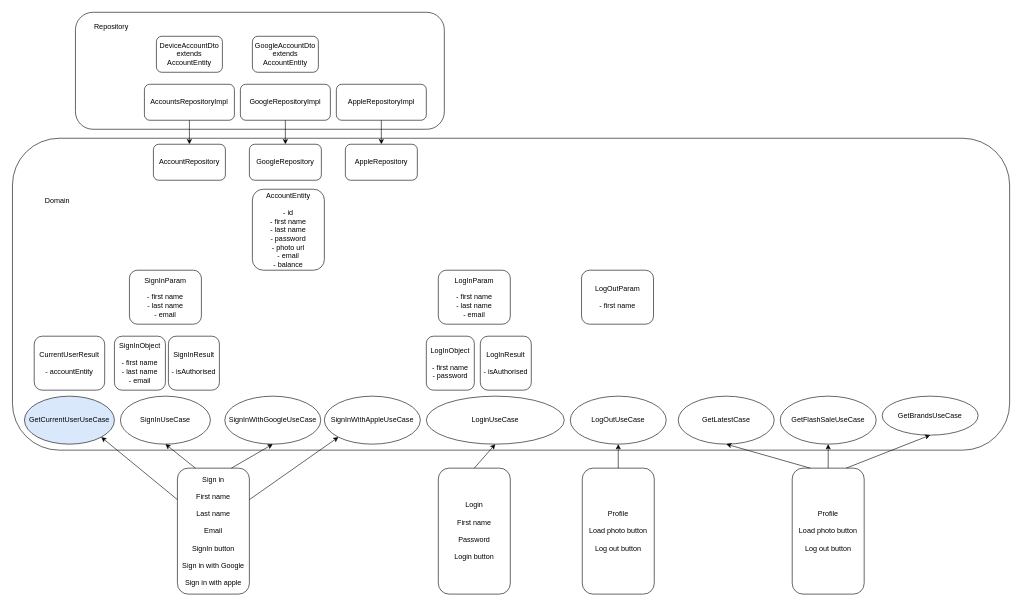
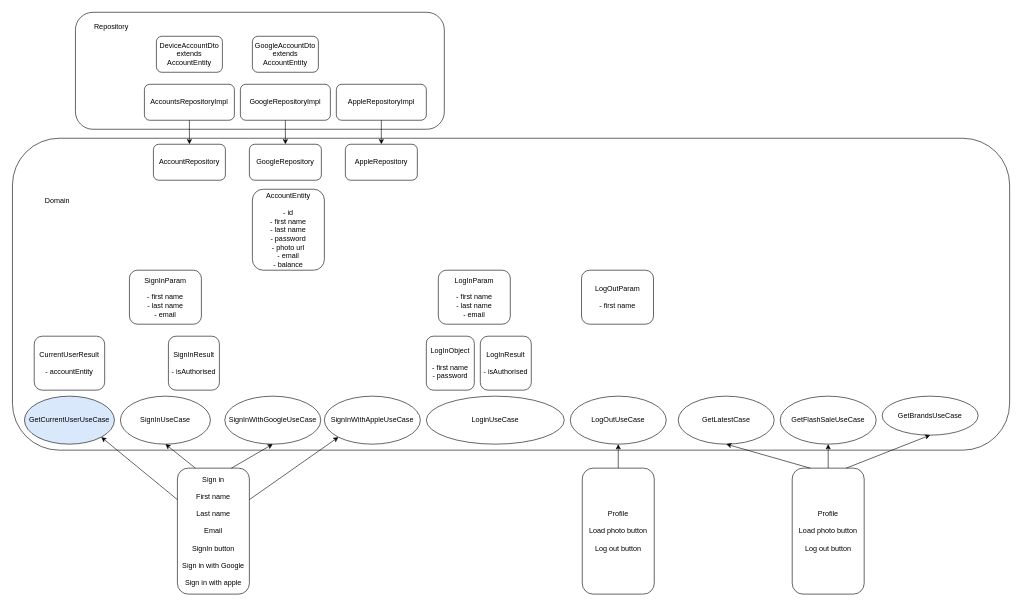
(140, 363) -> none
(484, 458) -> none
(474, 531) -> none
